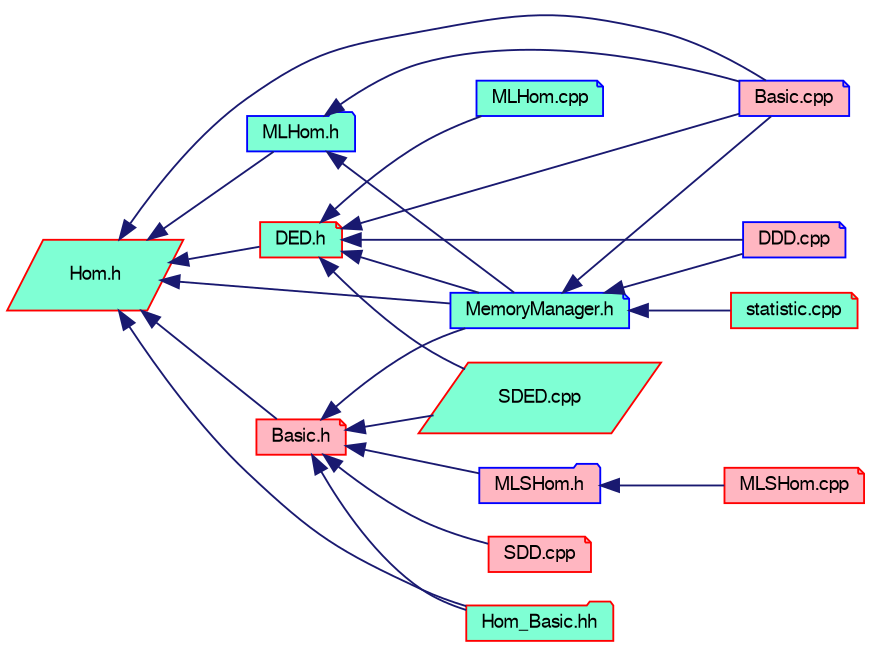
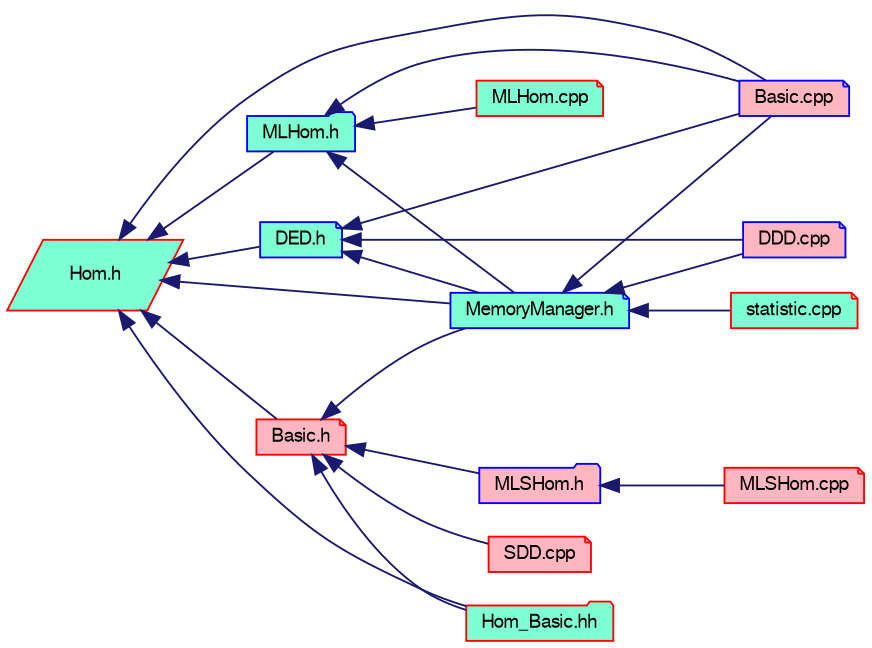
(540, 98) -> (540, 98)
(404, 155) -> (425, 115)
(301, 240) -> (301, 240)
(540, 398) -> none
